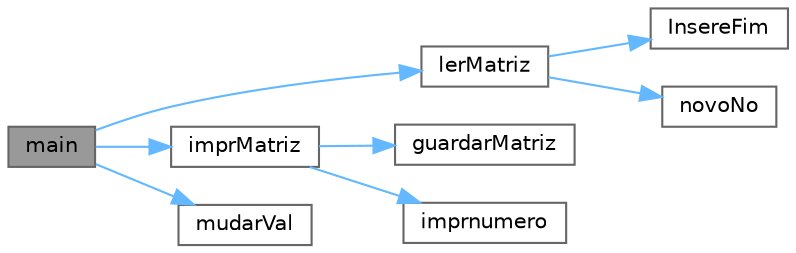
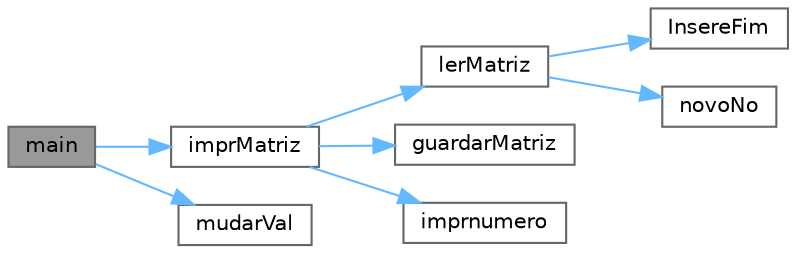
(246, 92) -> (355, 110)
